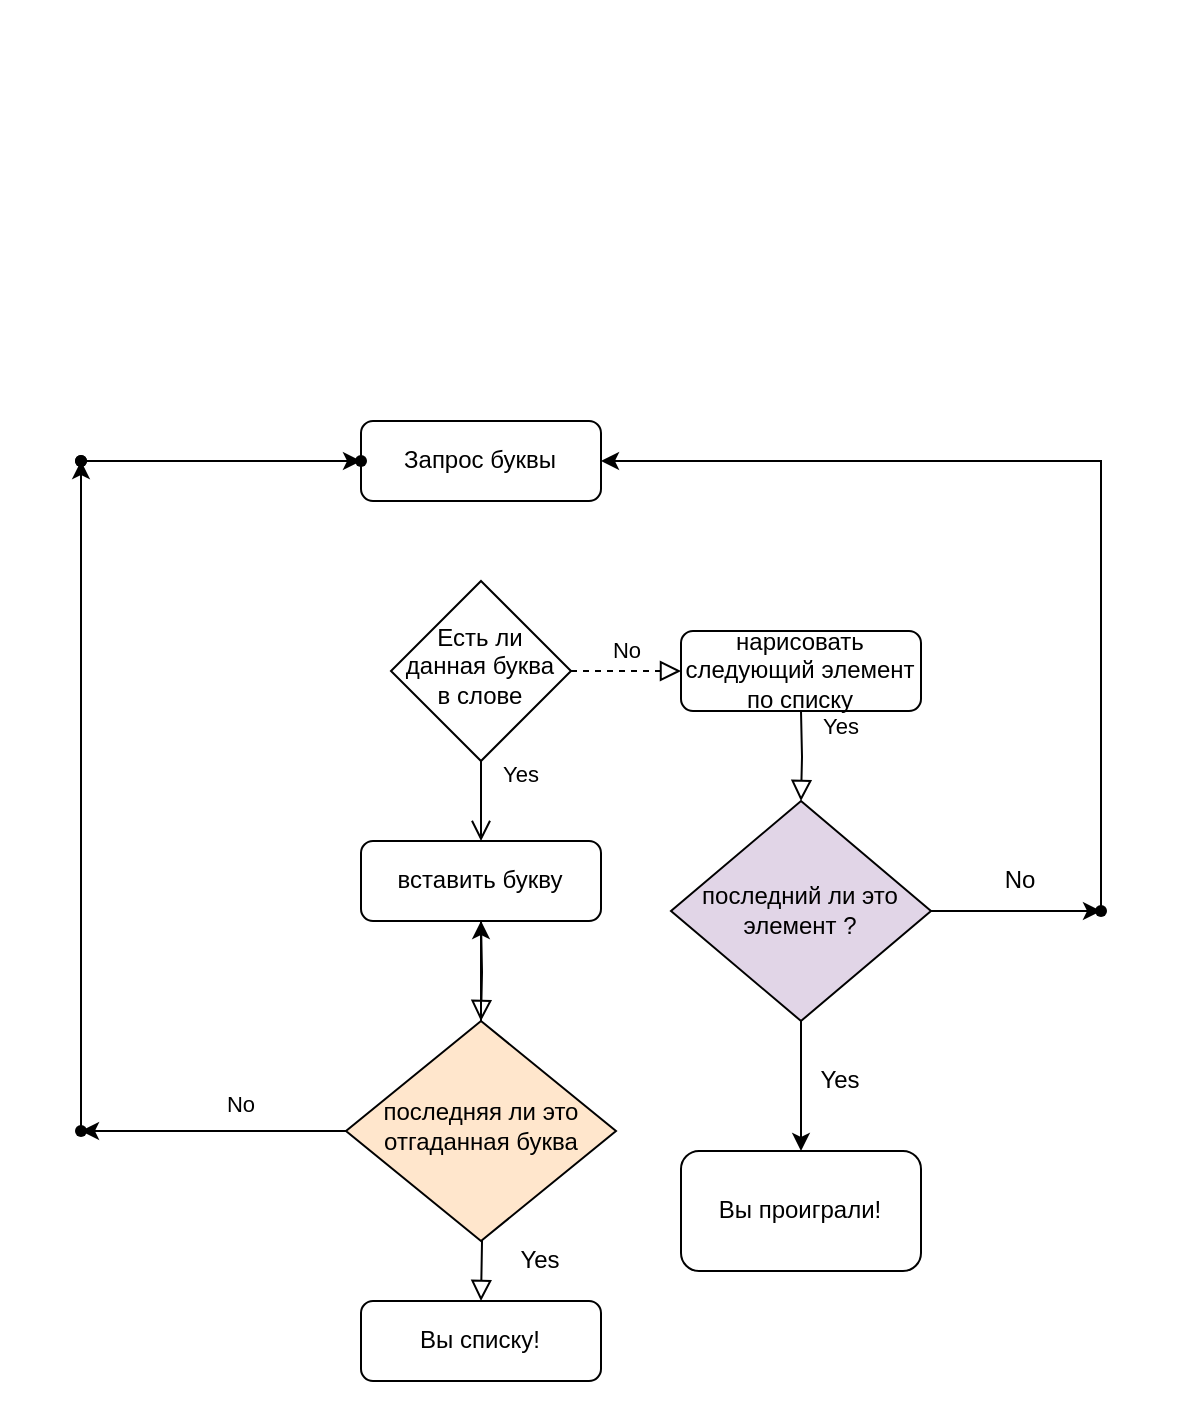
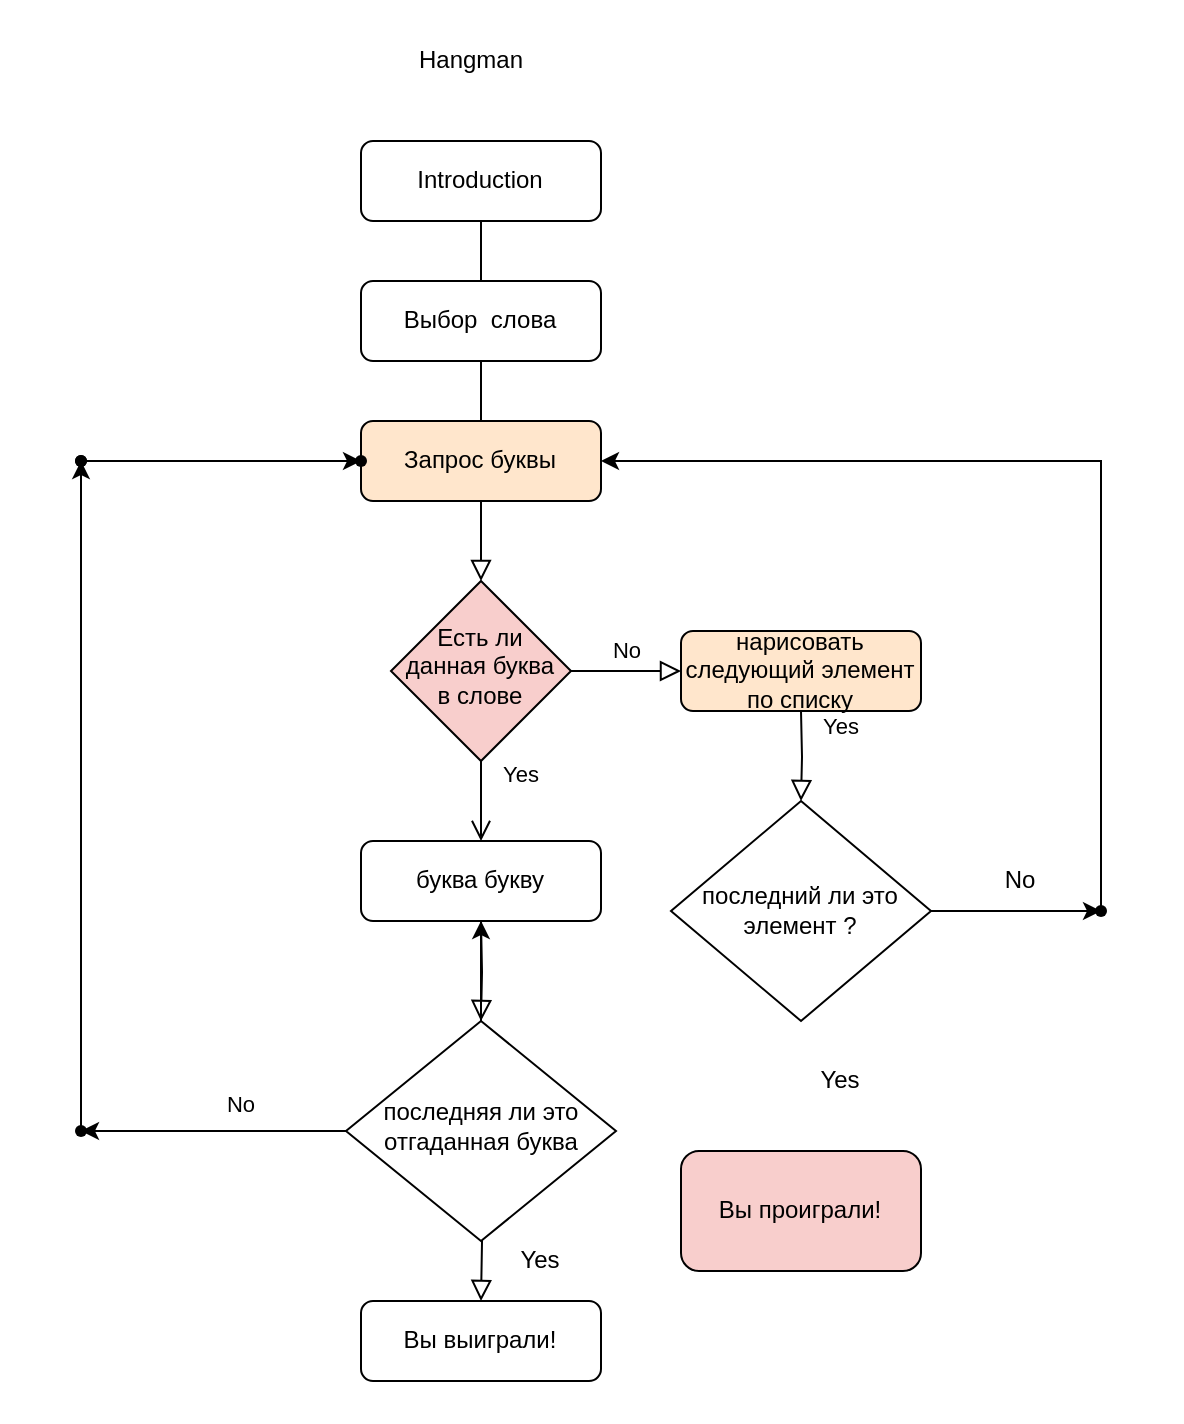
none -> (471, 61)
none -> (481, 181)
none -> (481, 321)
none -> (481, 389)
(481, 461) -> (481, 461)
(481, 671) -> (481, 671)
(615, 671) -> (615, 671)
(801, 671) -> (801, 671)
(481, 881) -> (481, 881)
(801, 911) -> (801, 911)
(801, 1079) -> none
(481, 1131) -> (481, 1131)
(801, 1211) -> (801, 1211)
(481, 1341) -> (481, 1341)
